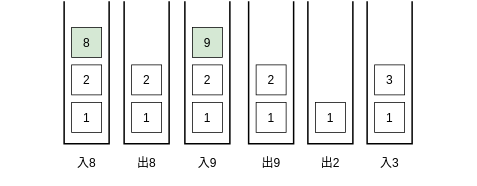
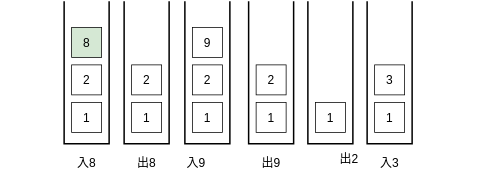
(207, 42) -> (207, 42)
(207, 162) -> (196, 162)
(330, 162) -> (349, 159)
